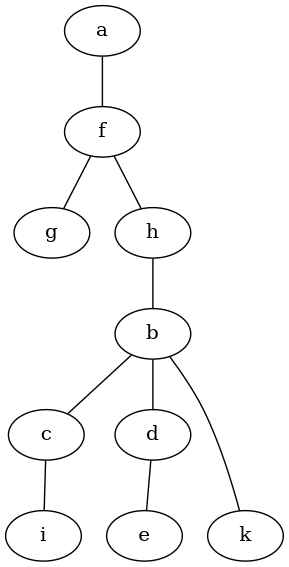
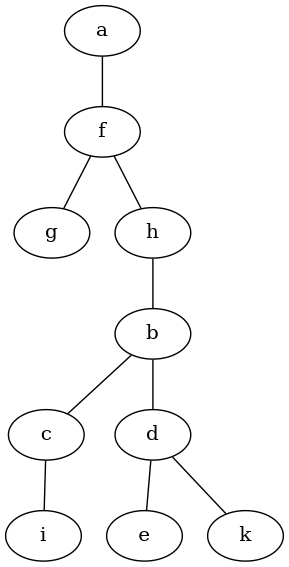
(213, 430) -> (199, 485)
